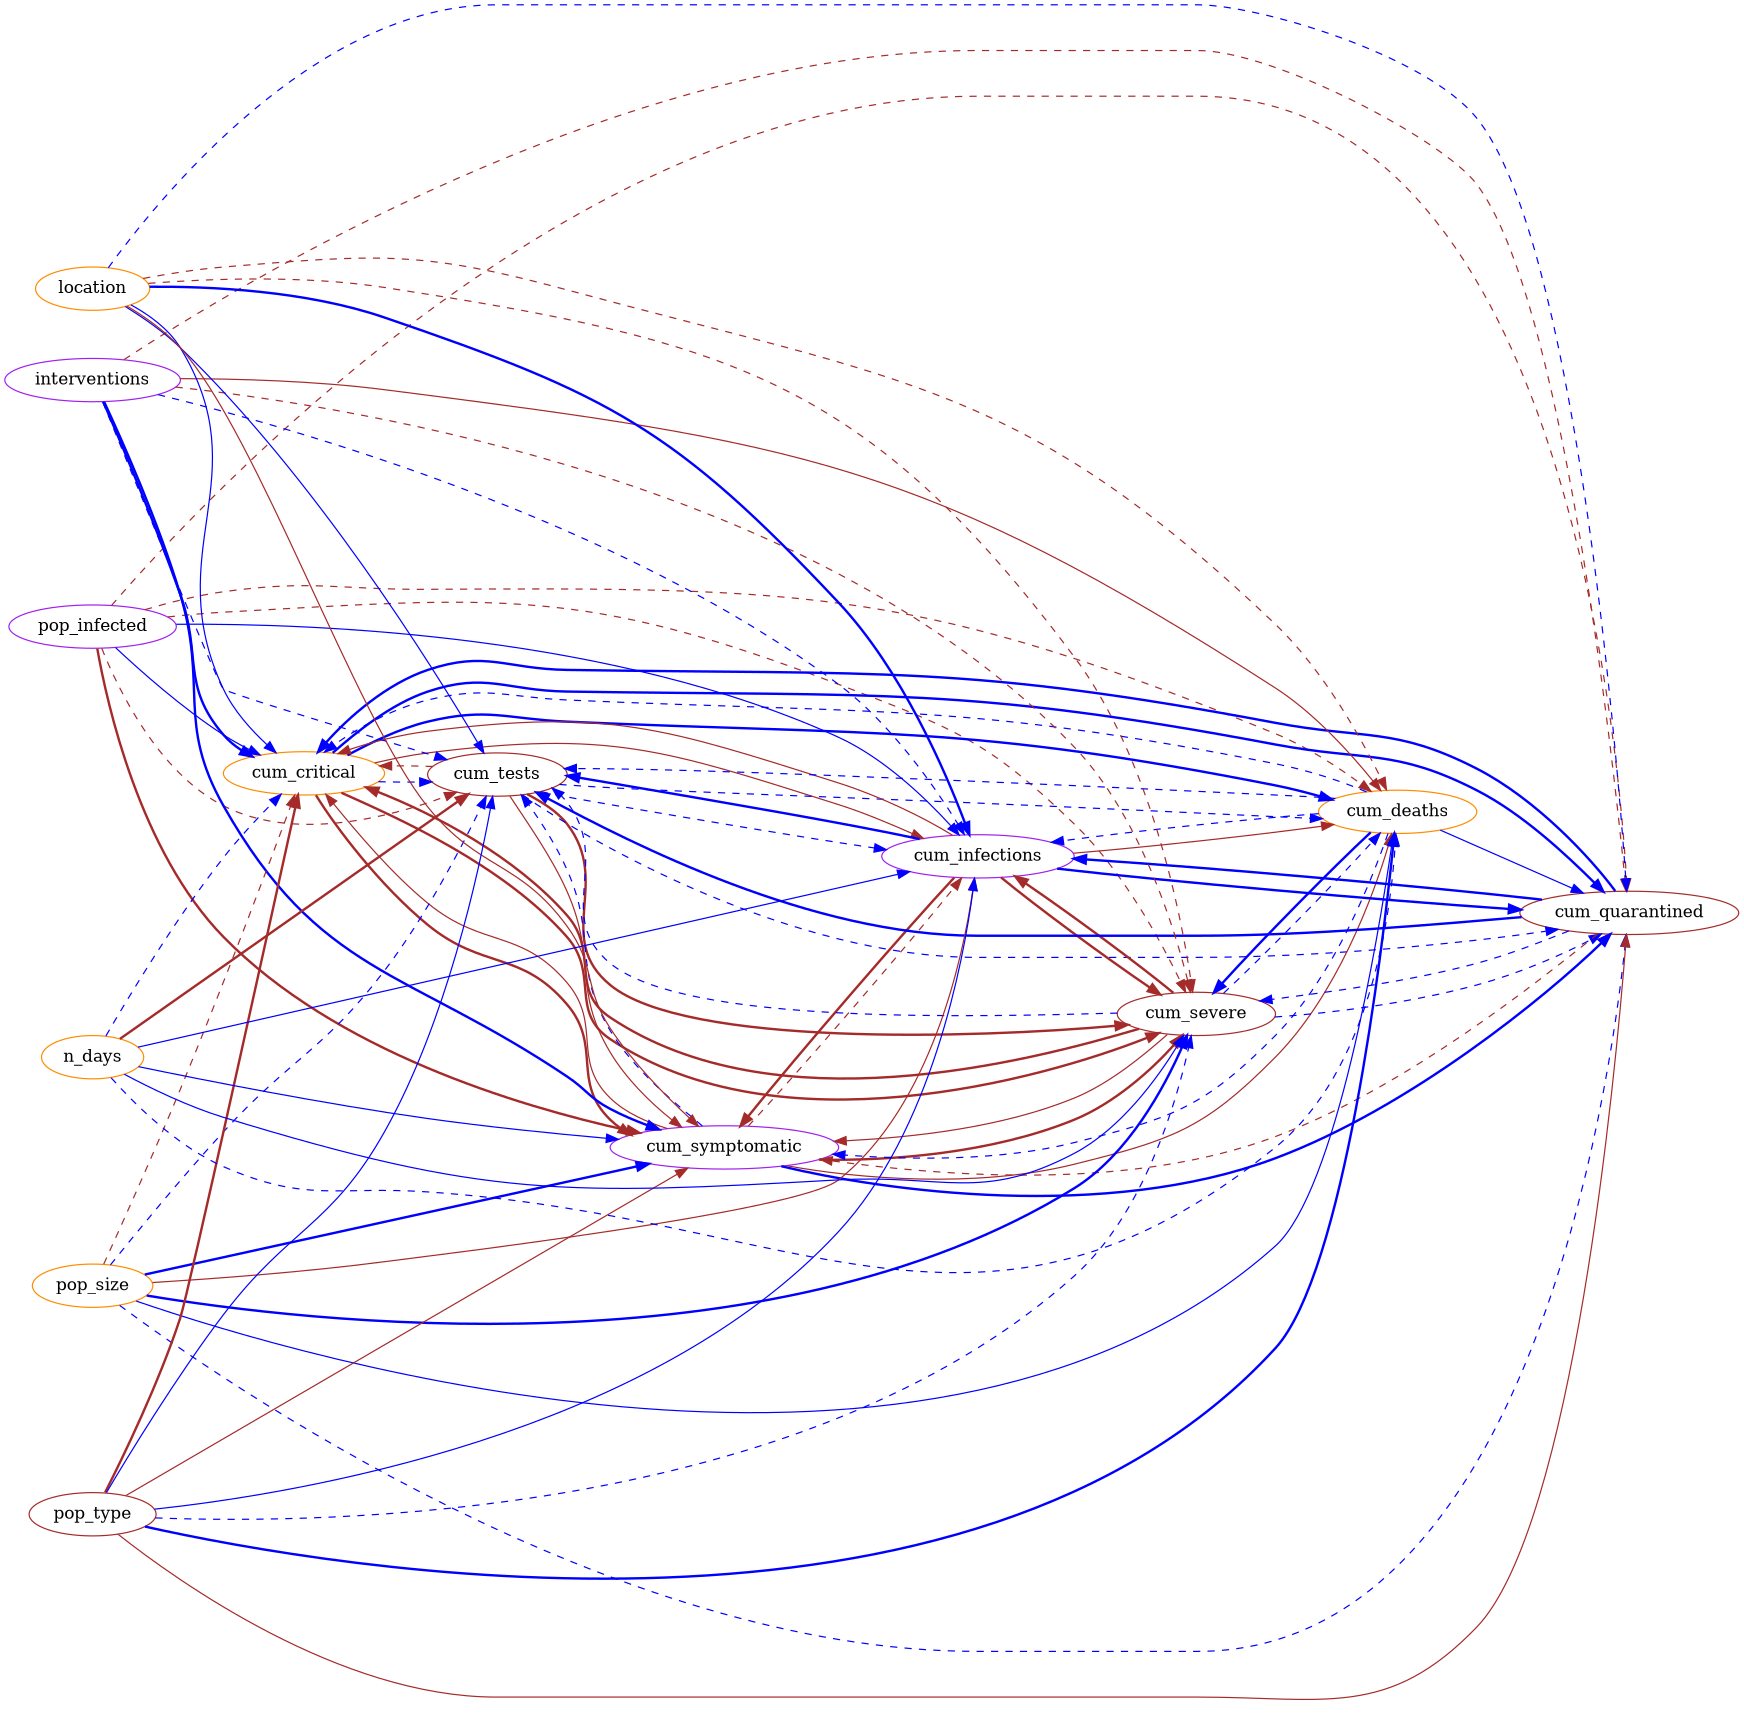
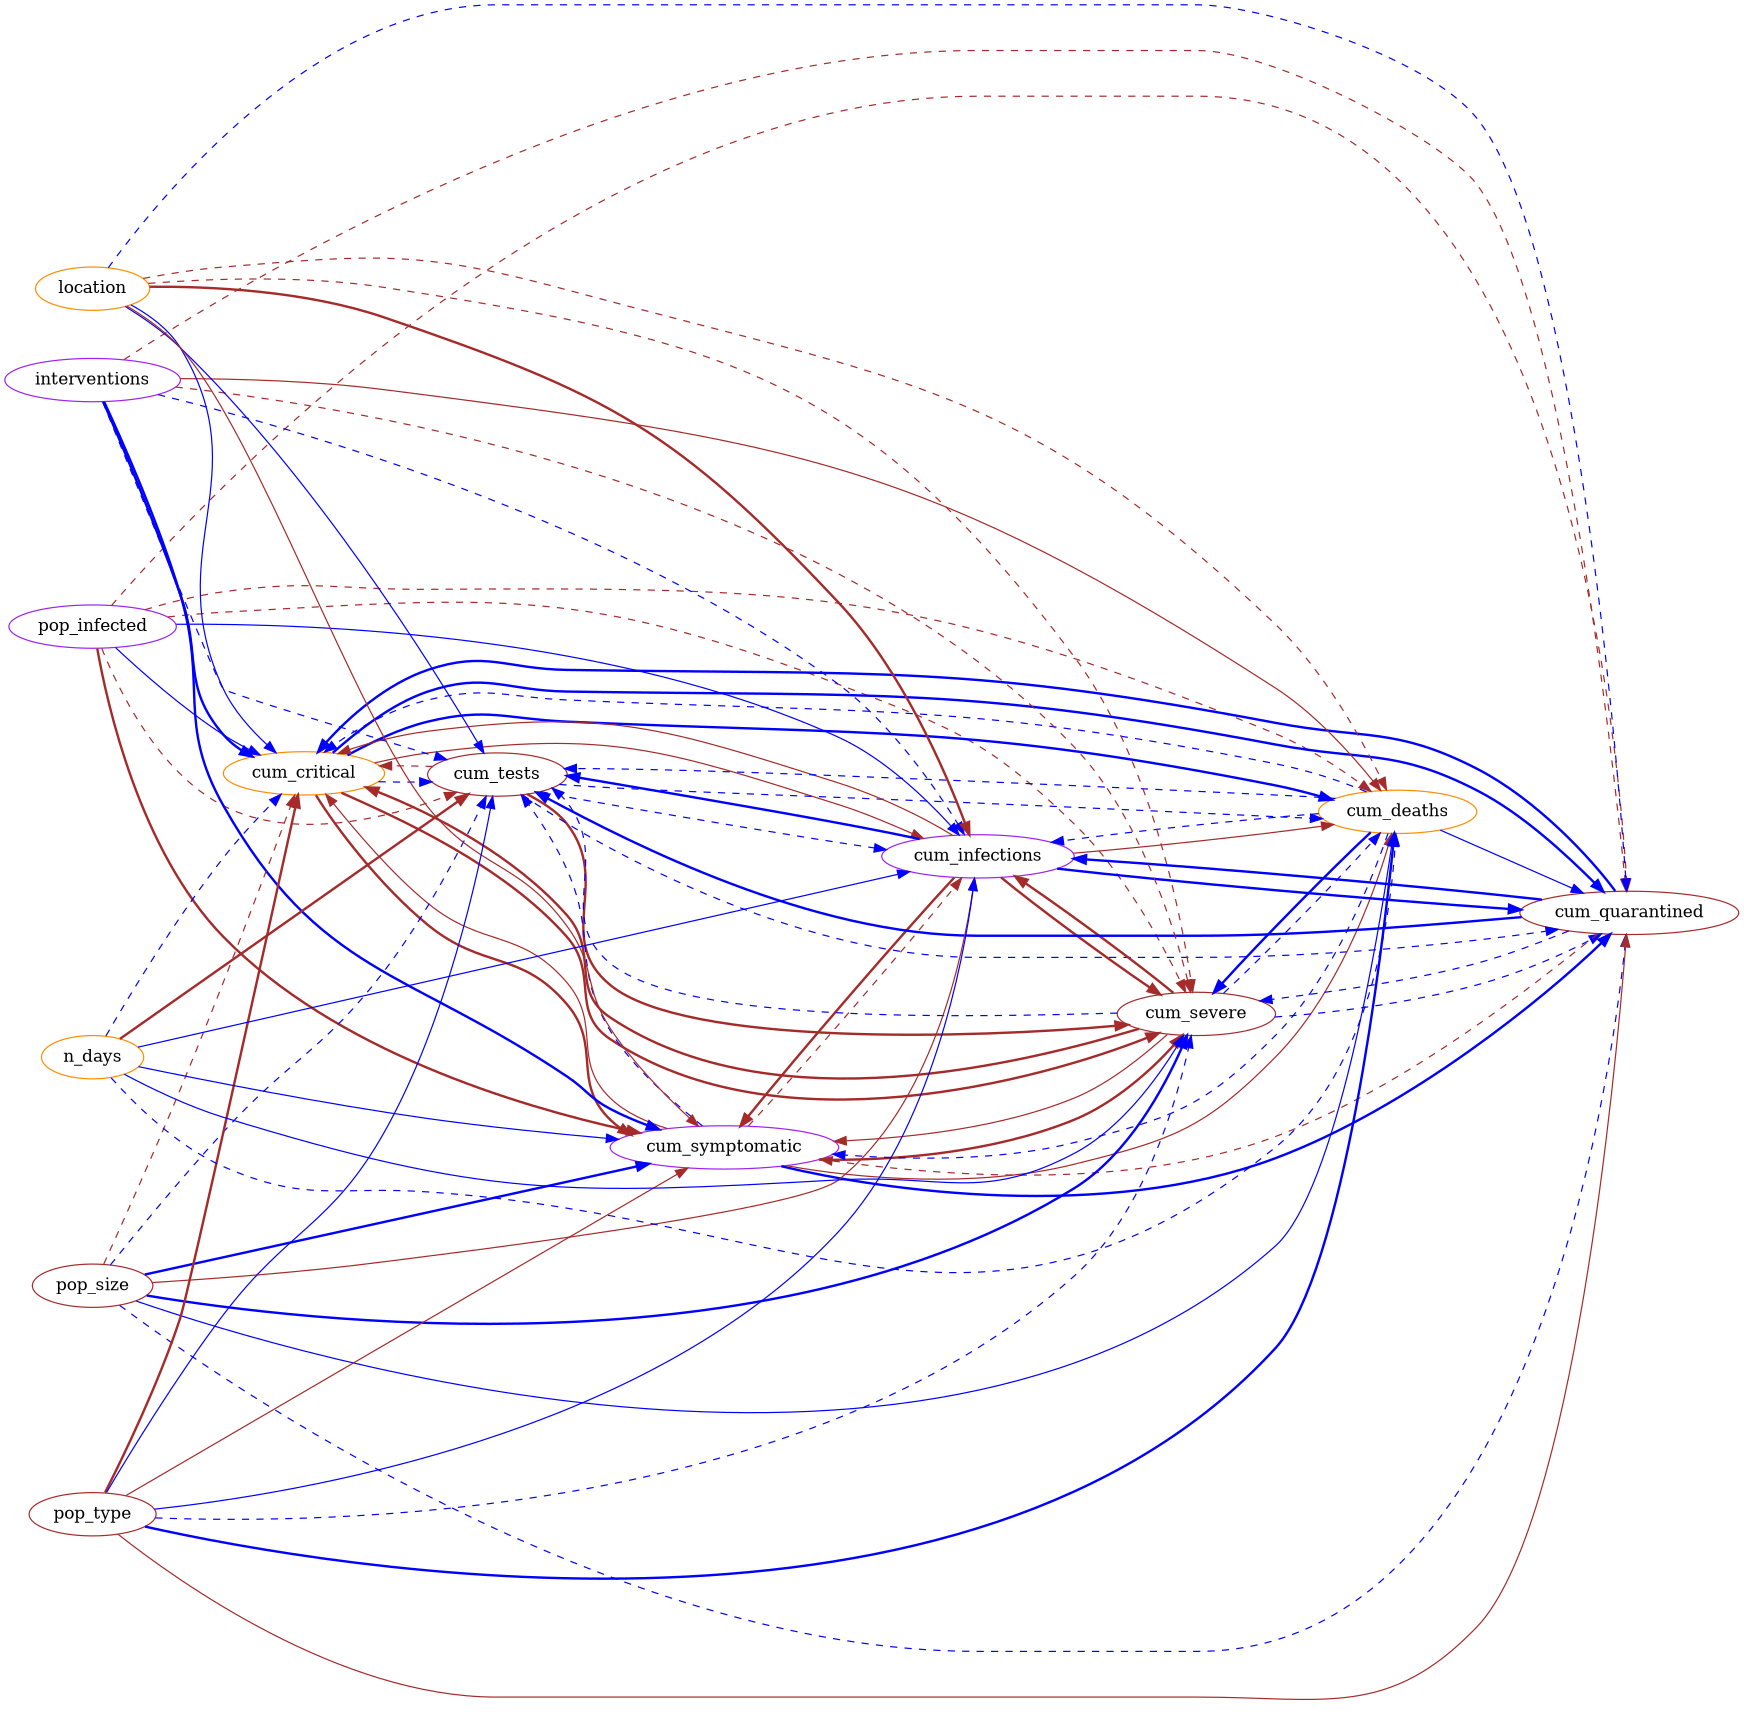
(663, 443) -> (663, 443)
(567, 891) -> none
(93, 1286) -> (93, 1286)
